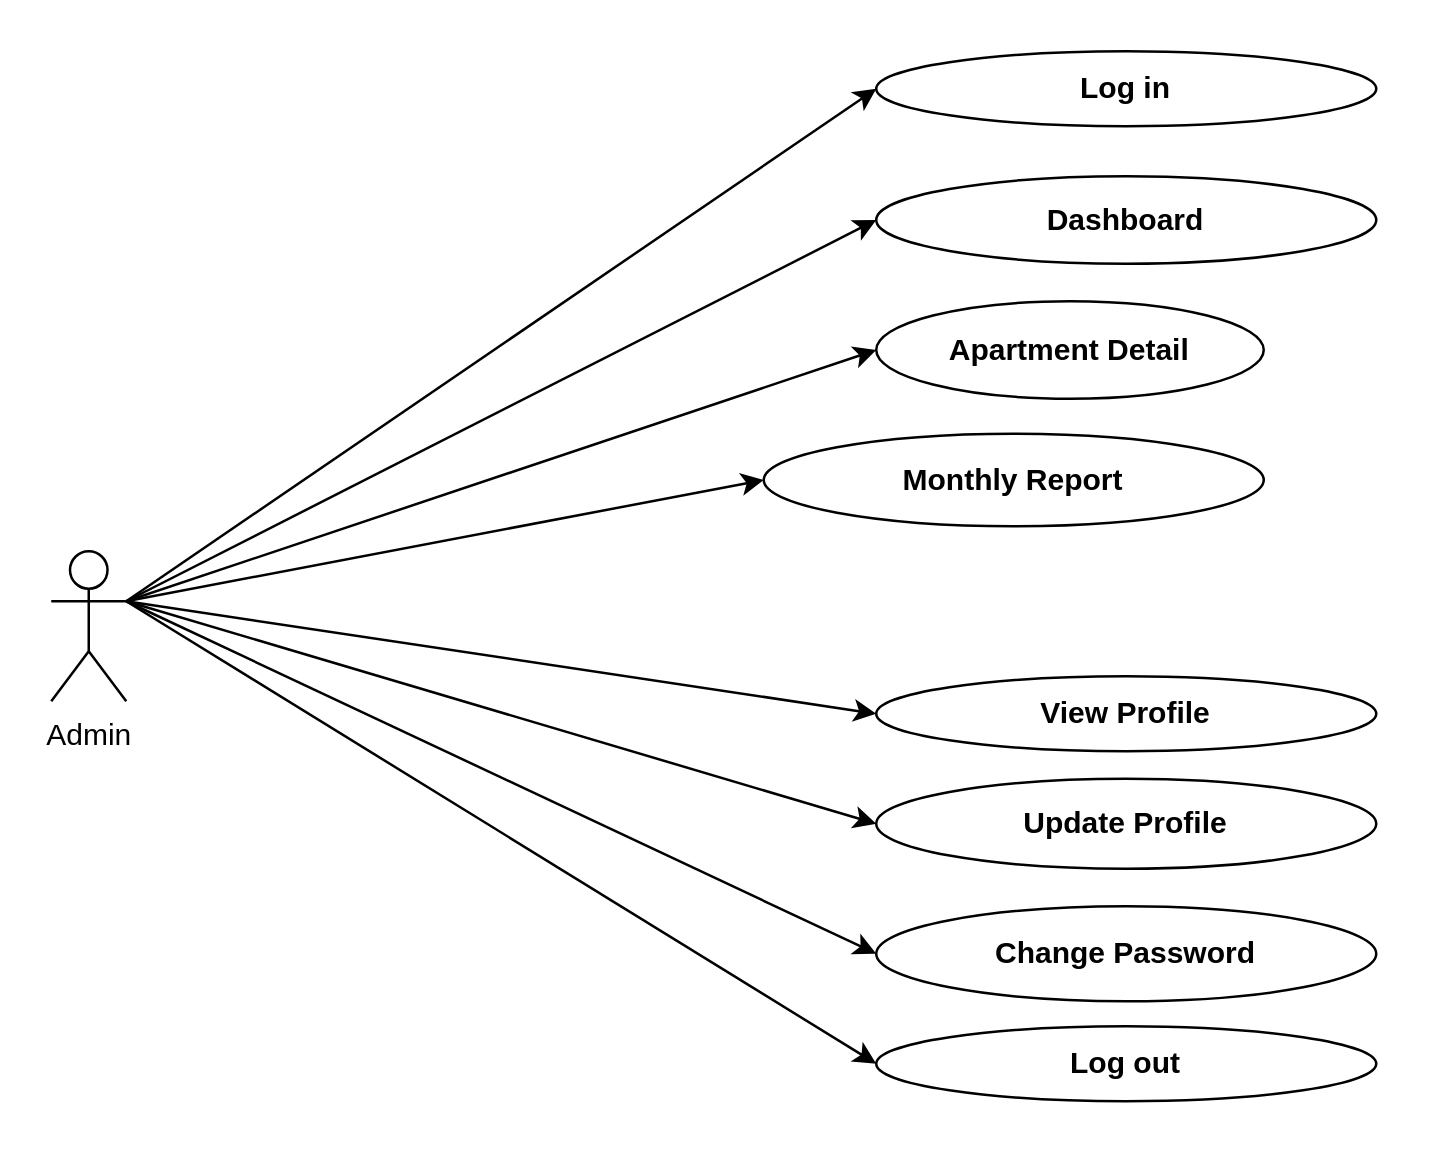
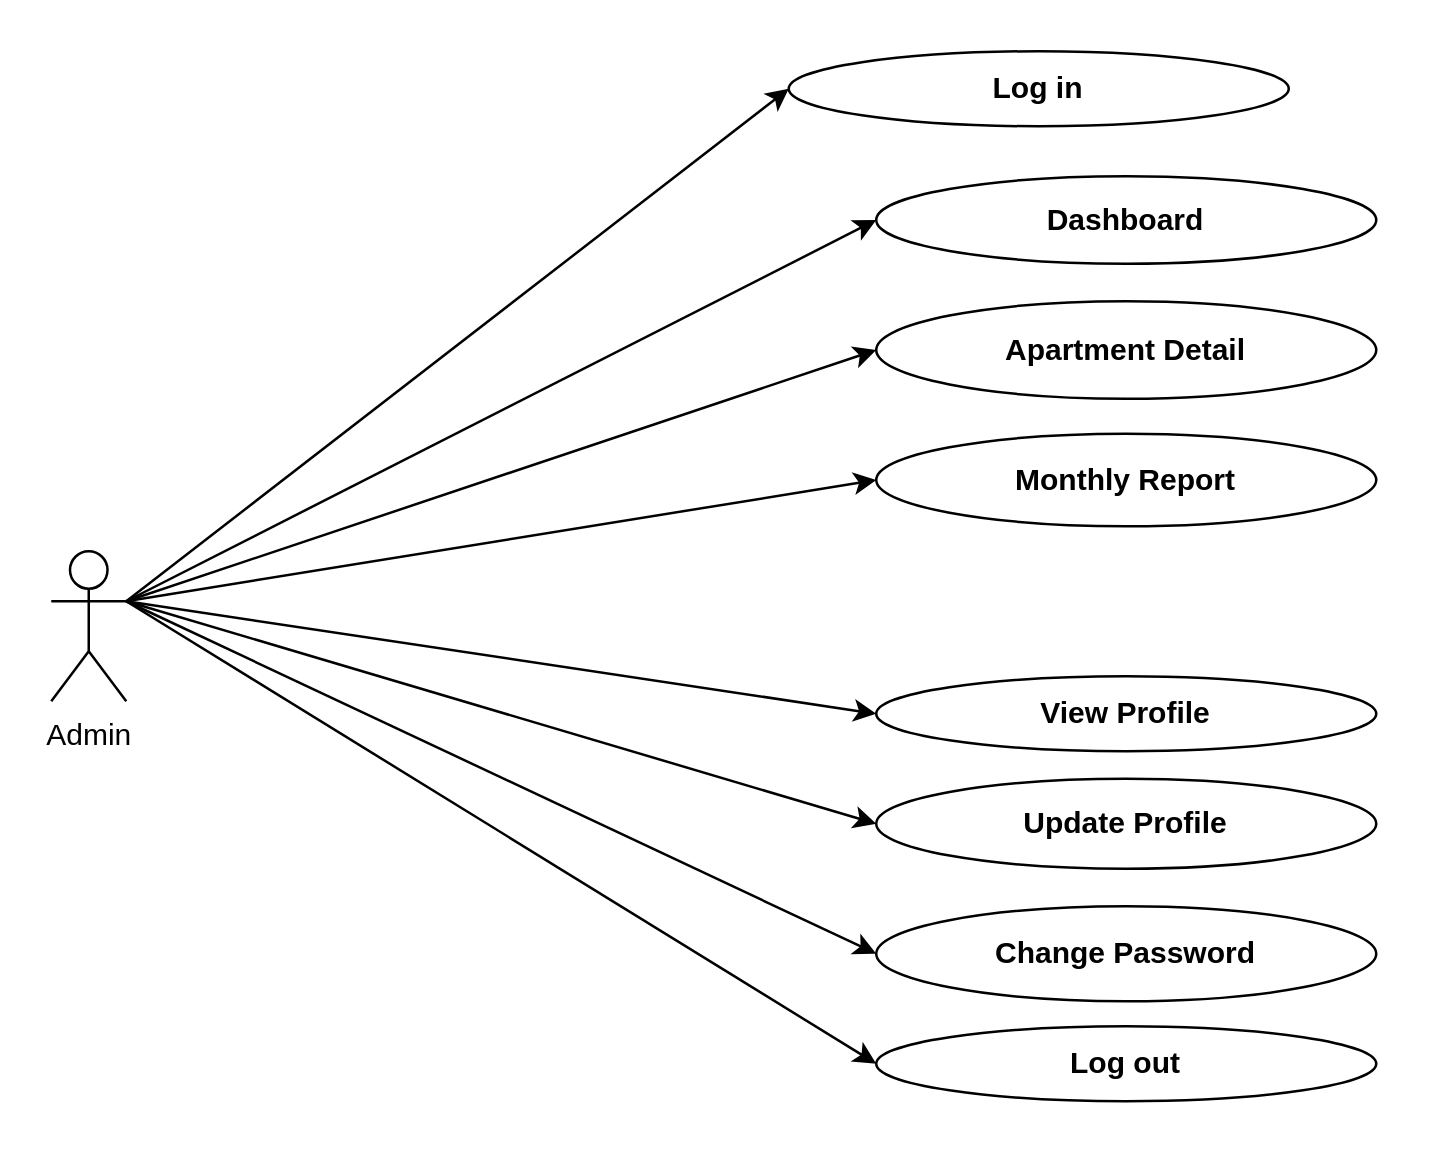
(1126, 89) -> (1039, 89)
(1070, 350) -> (1126, 350)
(1014, 480) -> (1126, 480)
